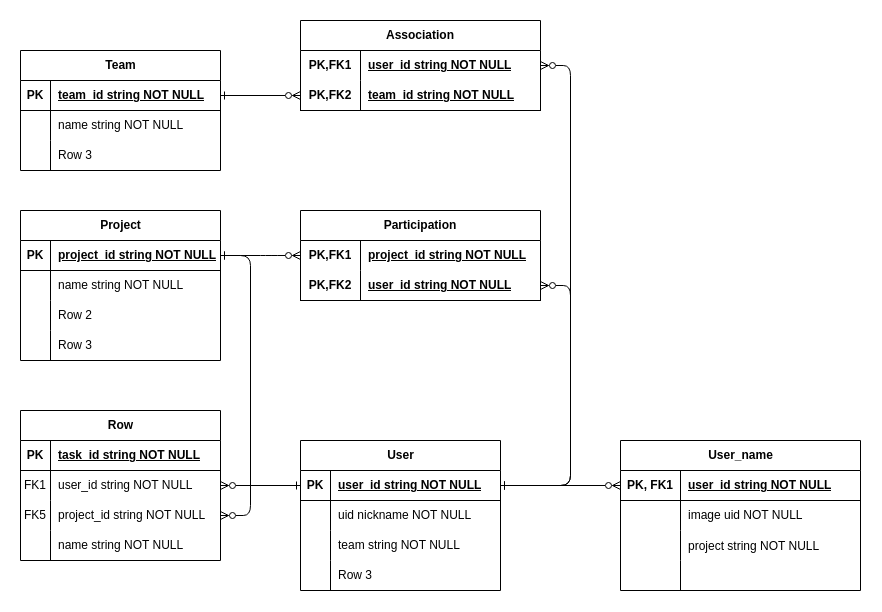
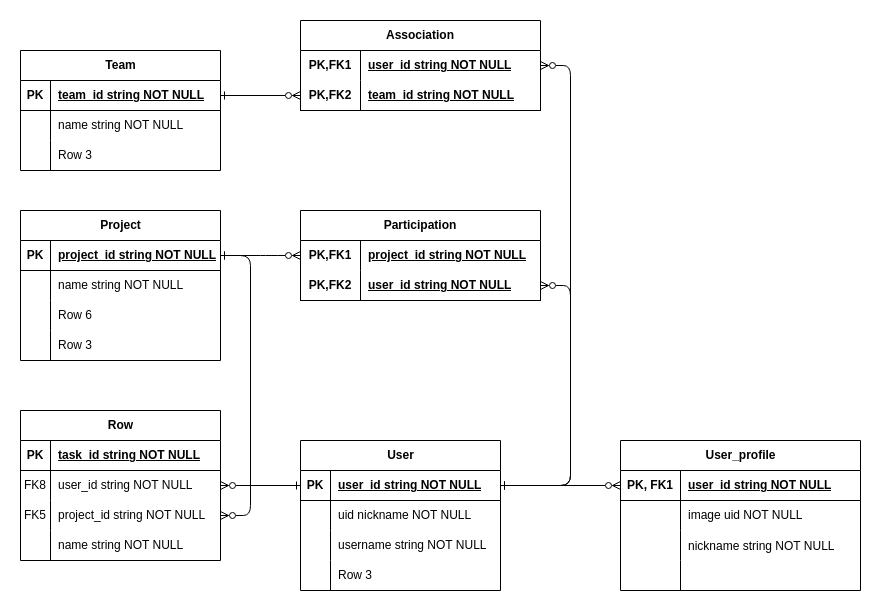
(74, 316) -> (74, 316)
(741, 456) -> (741, 456)
(36, 486) -> (36, 486)
(399, 546) -> (413, 546)
(759, 546) -> (761, 546)
